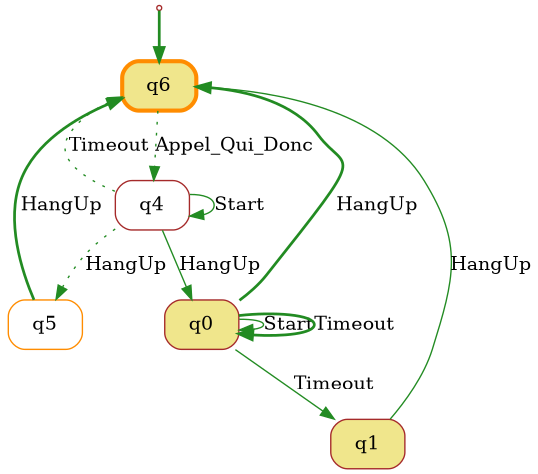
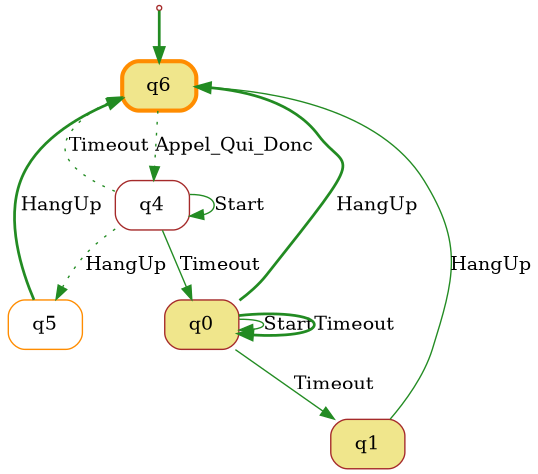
(220, 265) -> (220, 265)
